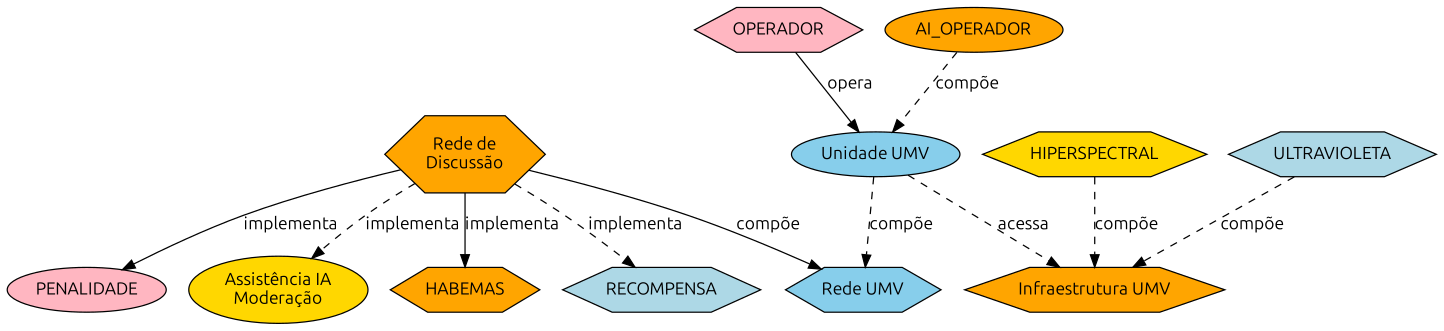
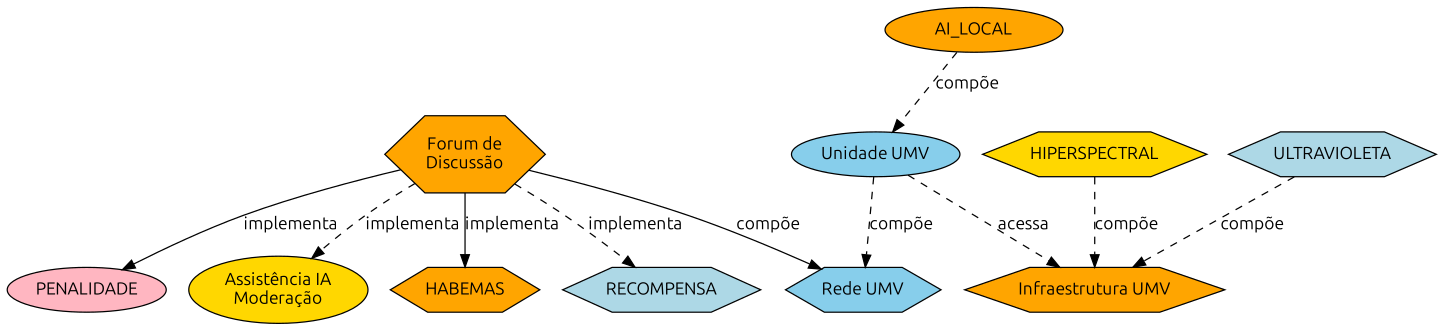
(779, 30) -> none
(974, 30) -> (974, 30)
(465, 154) -> (465, 154)
